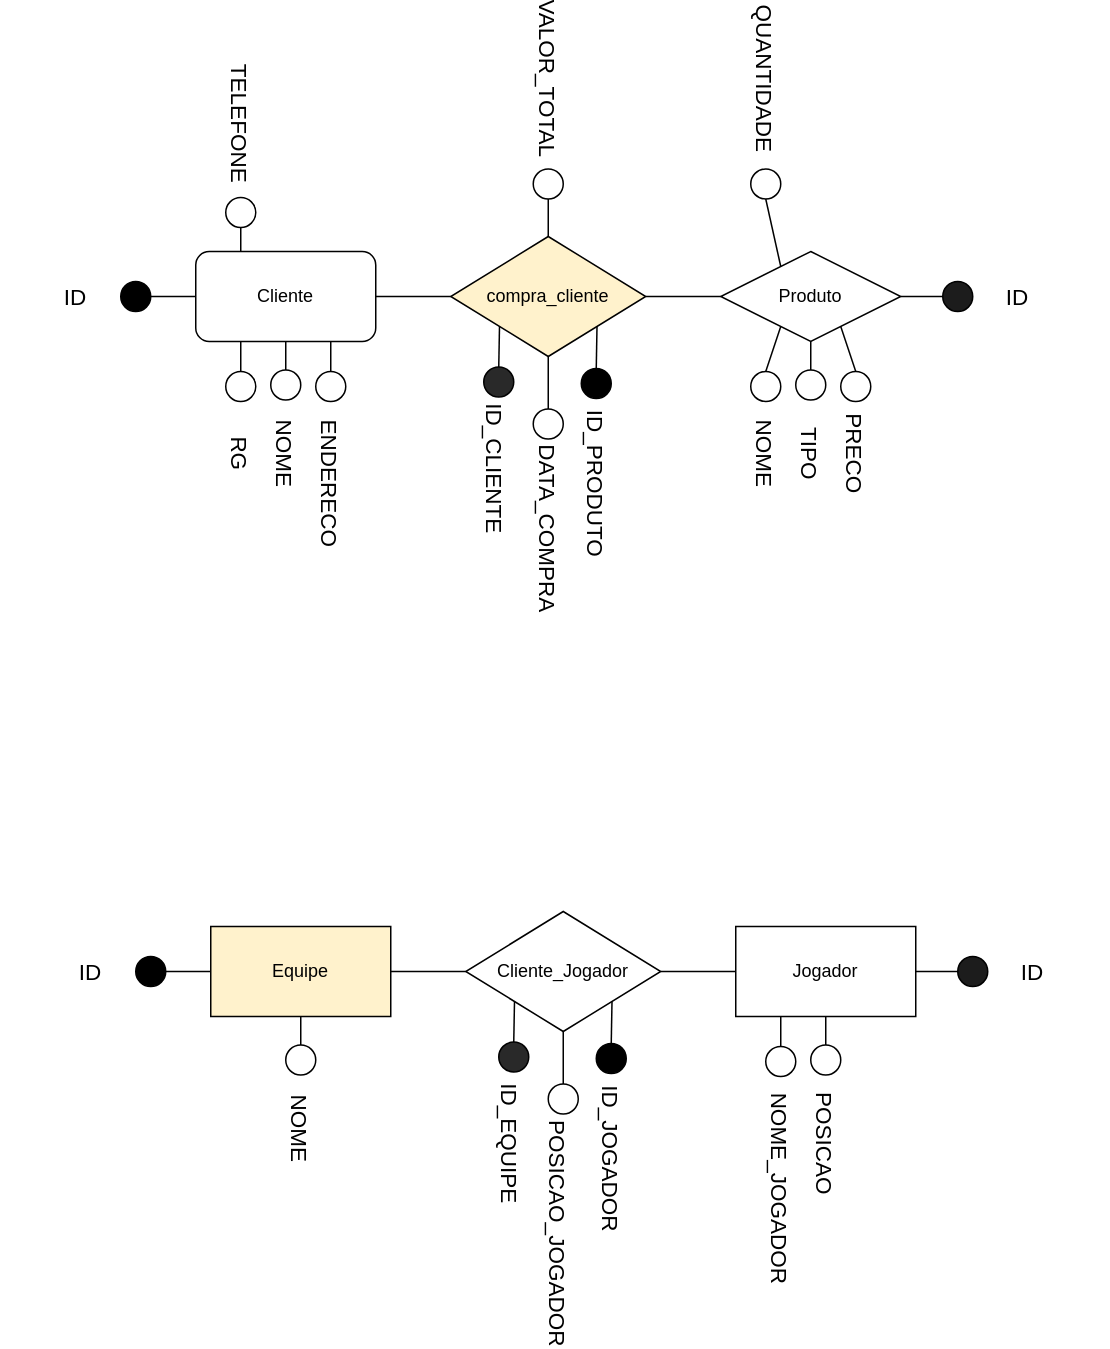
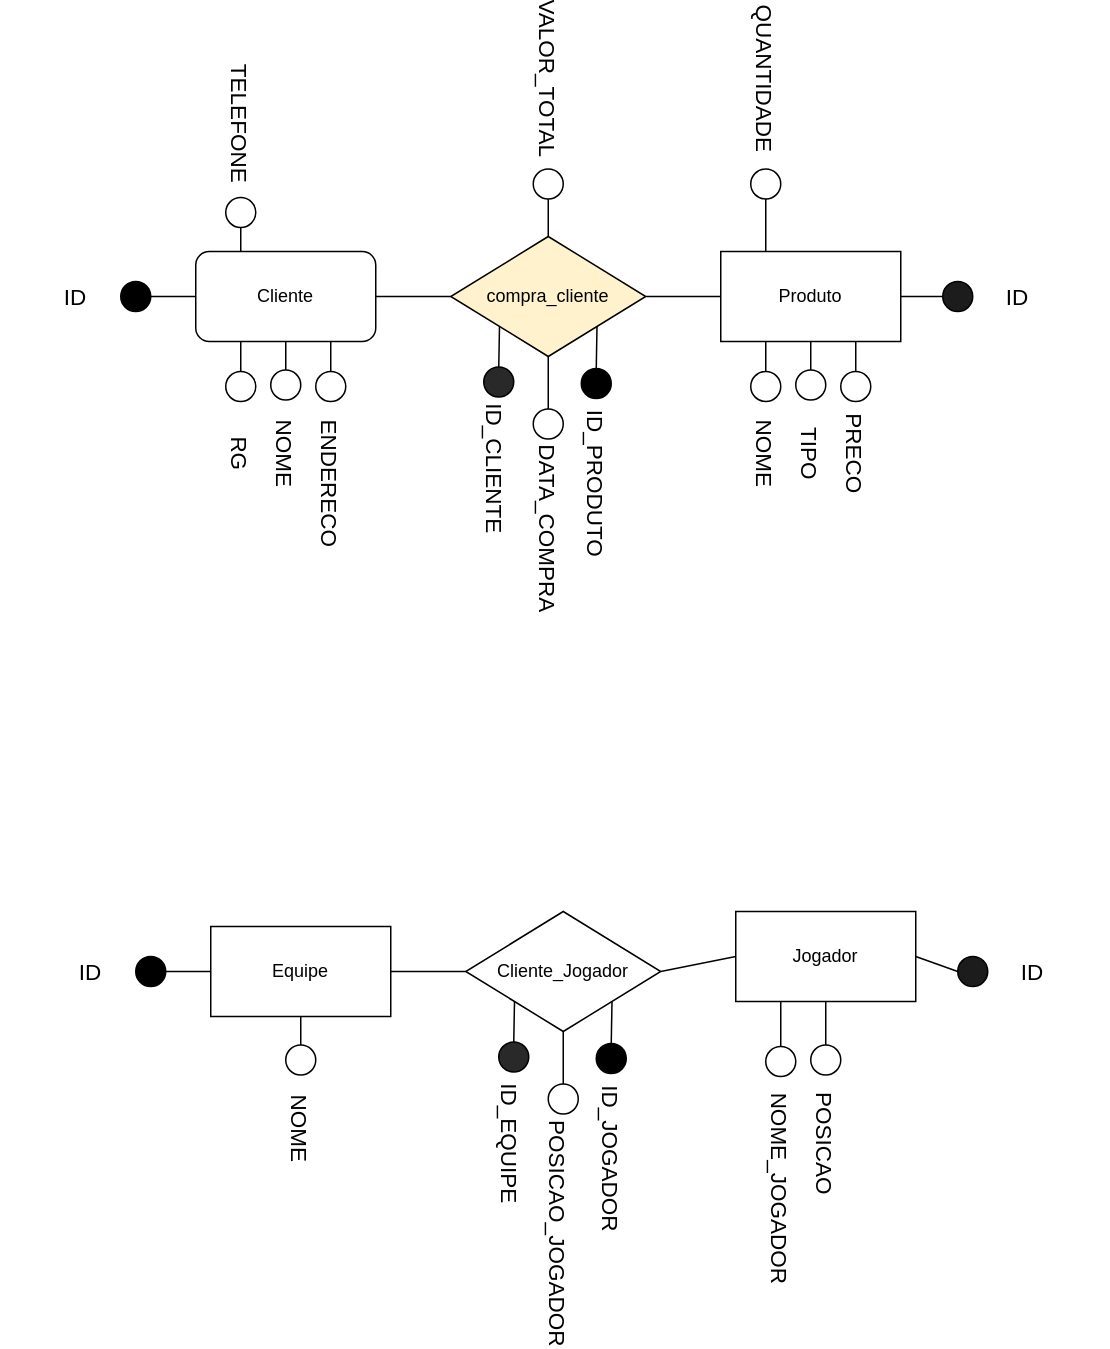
(811, 296) -> (811, 296)
(301, 971) -> (301, 971)
(826, 971) -> (826, 956)
